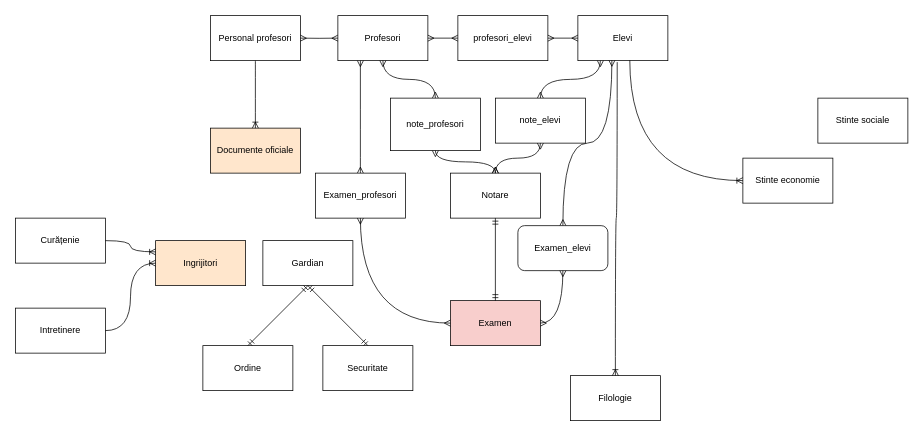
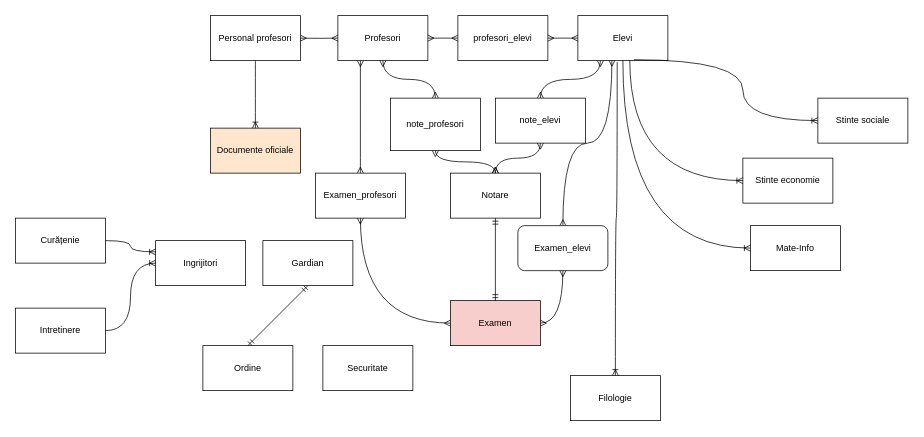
none -> (743, 89)
none -> (646, 186)
none -> (795, 248)
(201, 263) -> (201, 263)
(338, 315) -> none
